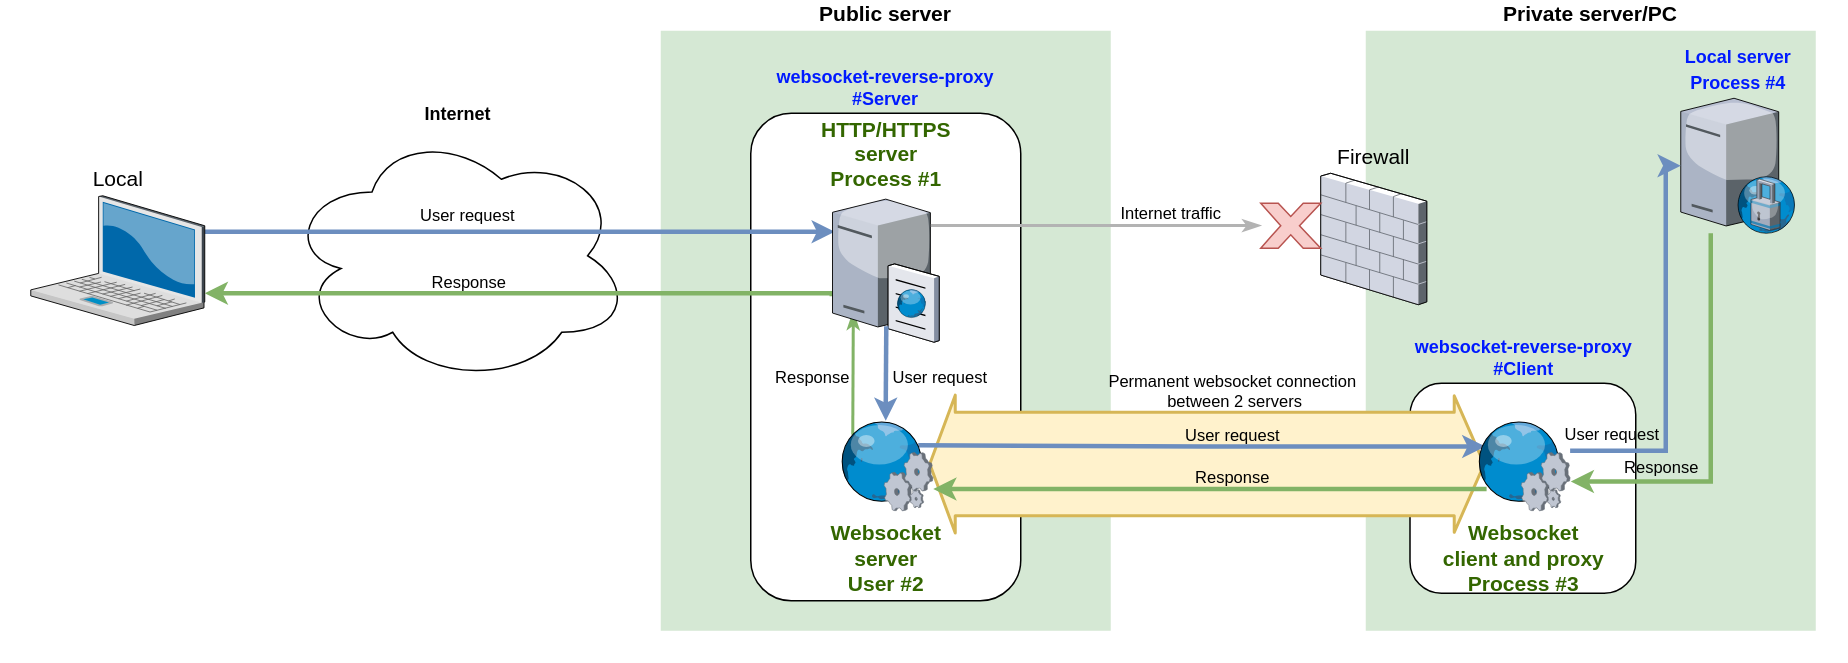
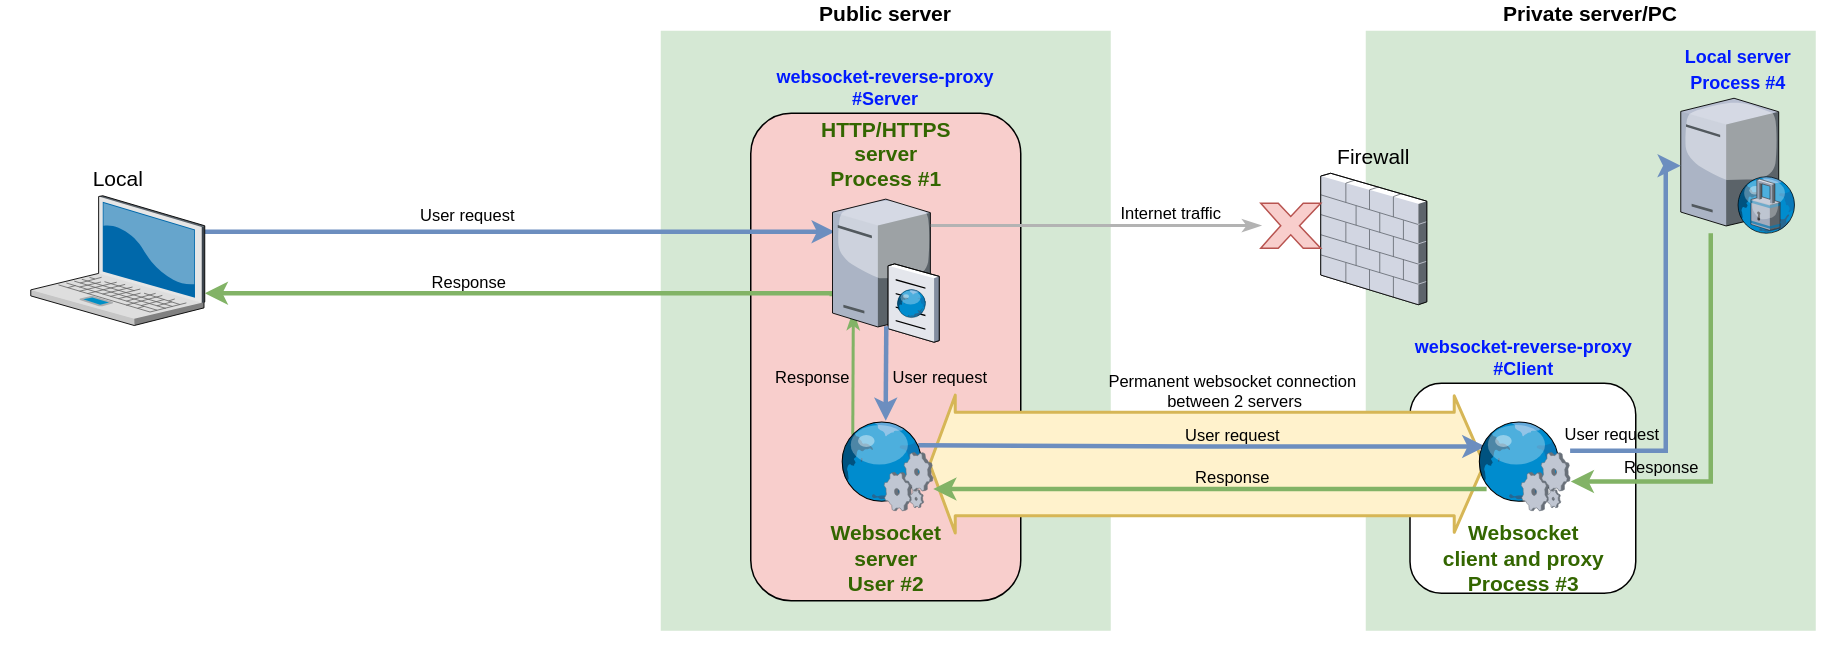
(458, 256) -> none
(886, 357) -> (886, 357)
